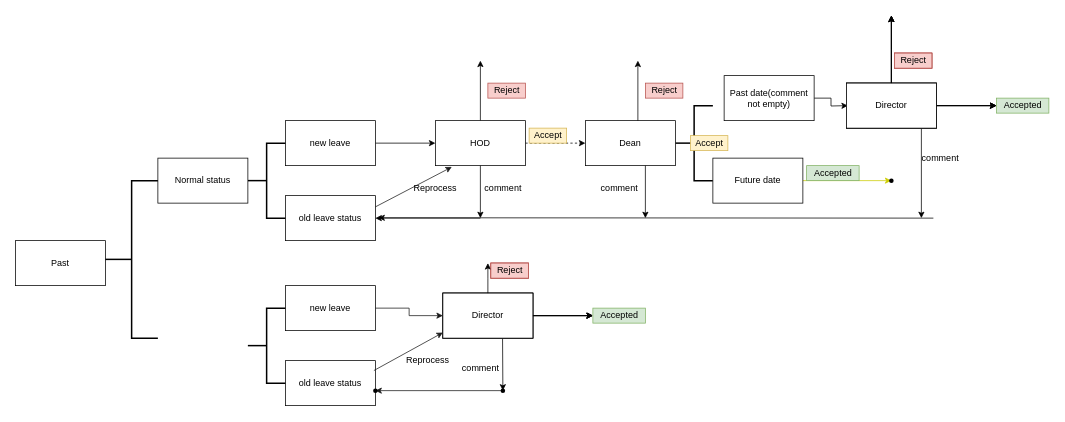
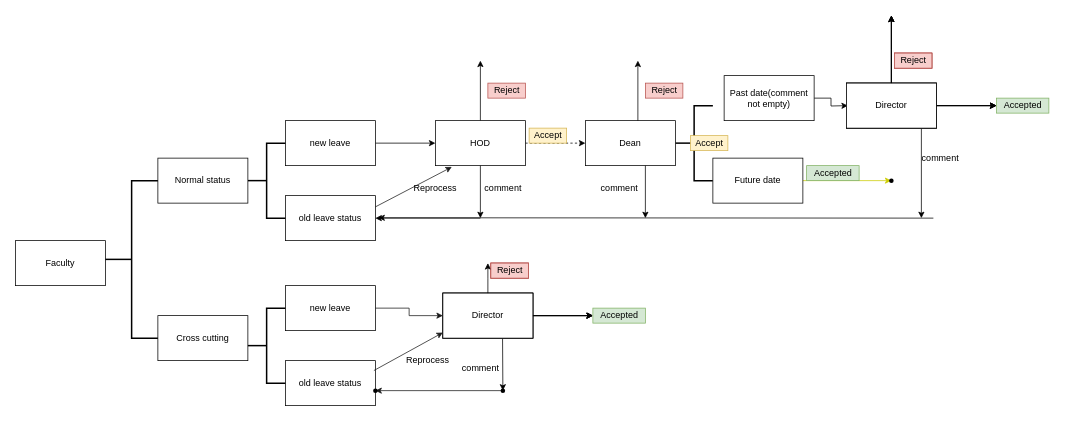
(60, 263) -> (60, 263)
none -> (203, 338)
